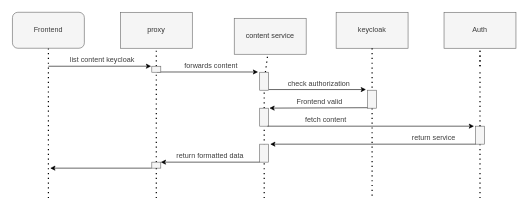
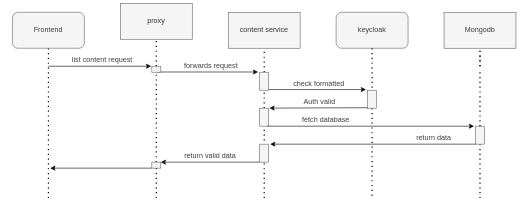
(156, 30) -> (156, 21)
(372, 30) -> (372, 30)
(480, 30) -> (480, 30)
(270, 36) -> (264, 30)
(102, 60) -> (102, 60)
(211, 66) -> (211, 66)
(319, 84) -> (319, 84)
(320, 102) -> (320, 102)
(326, 120) -> (326, 120)
(434, 138) -> (434, 138)
(210, 156) -> (210, 156)
